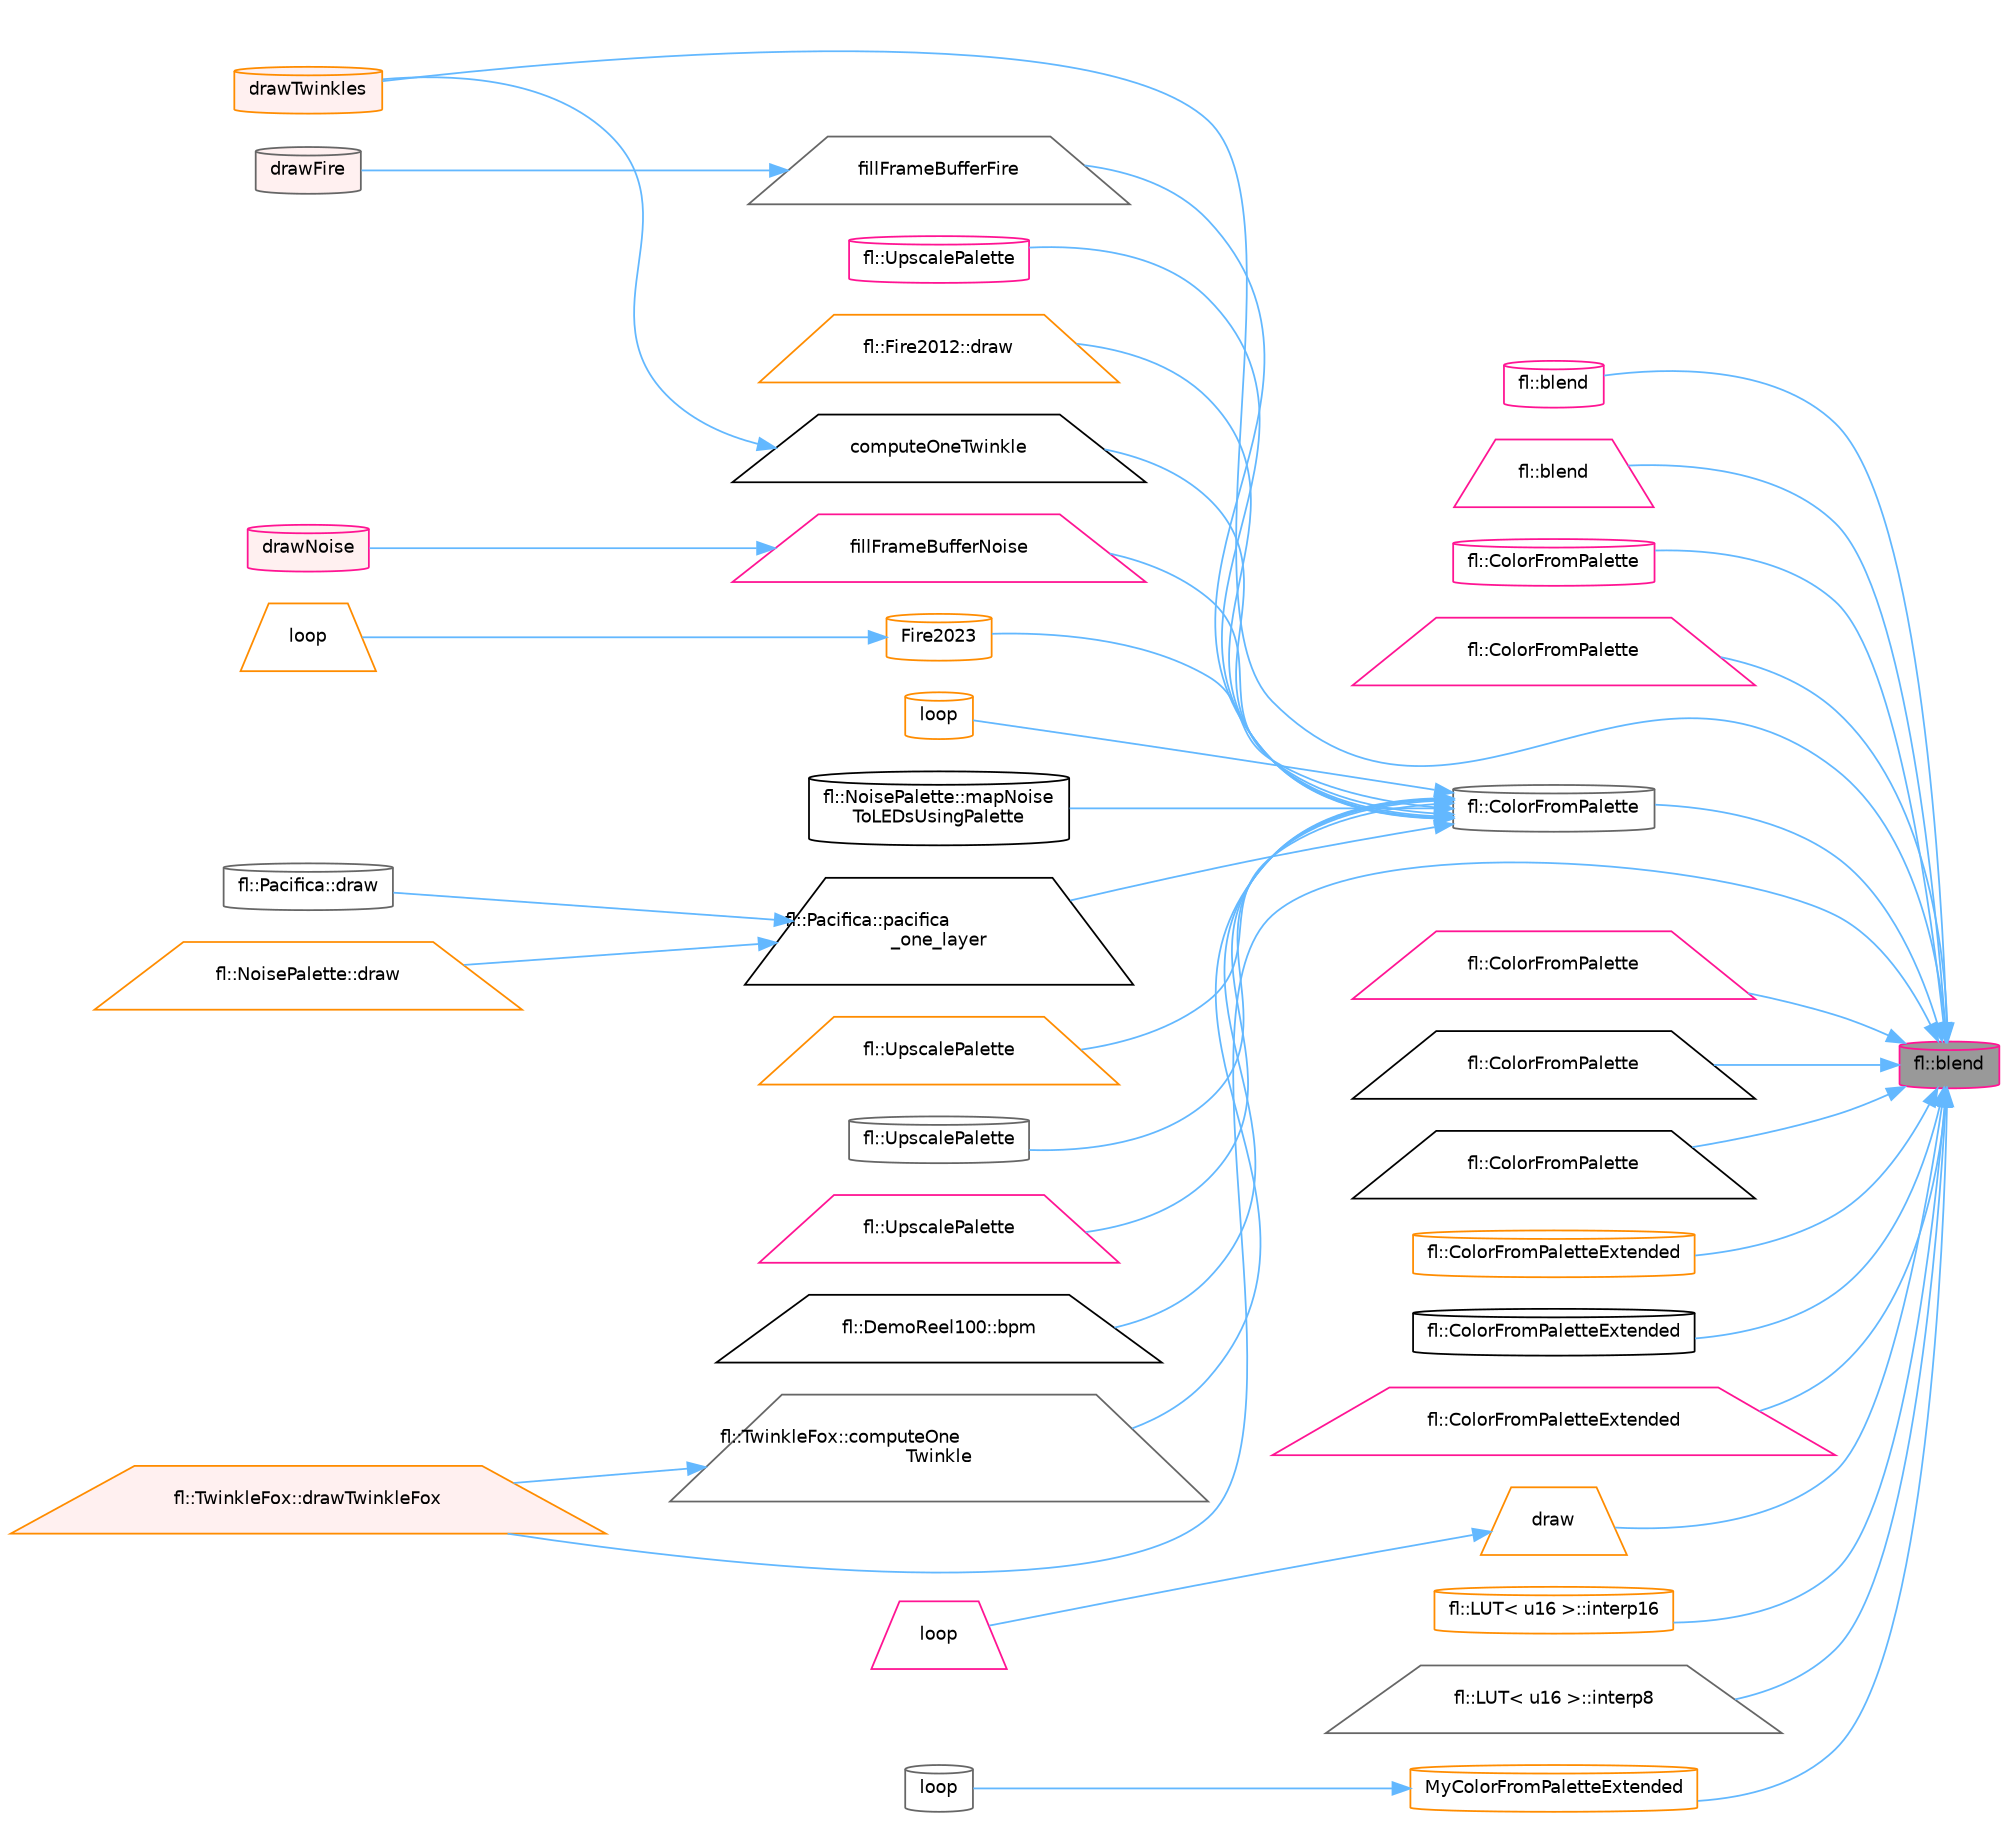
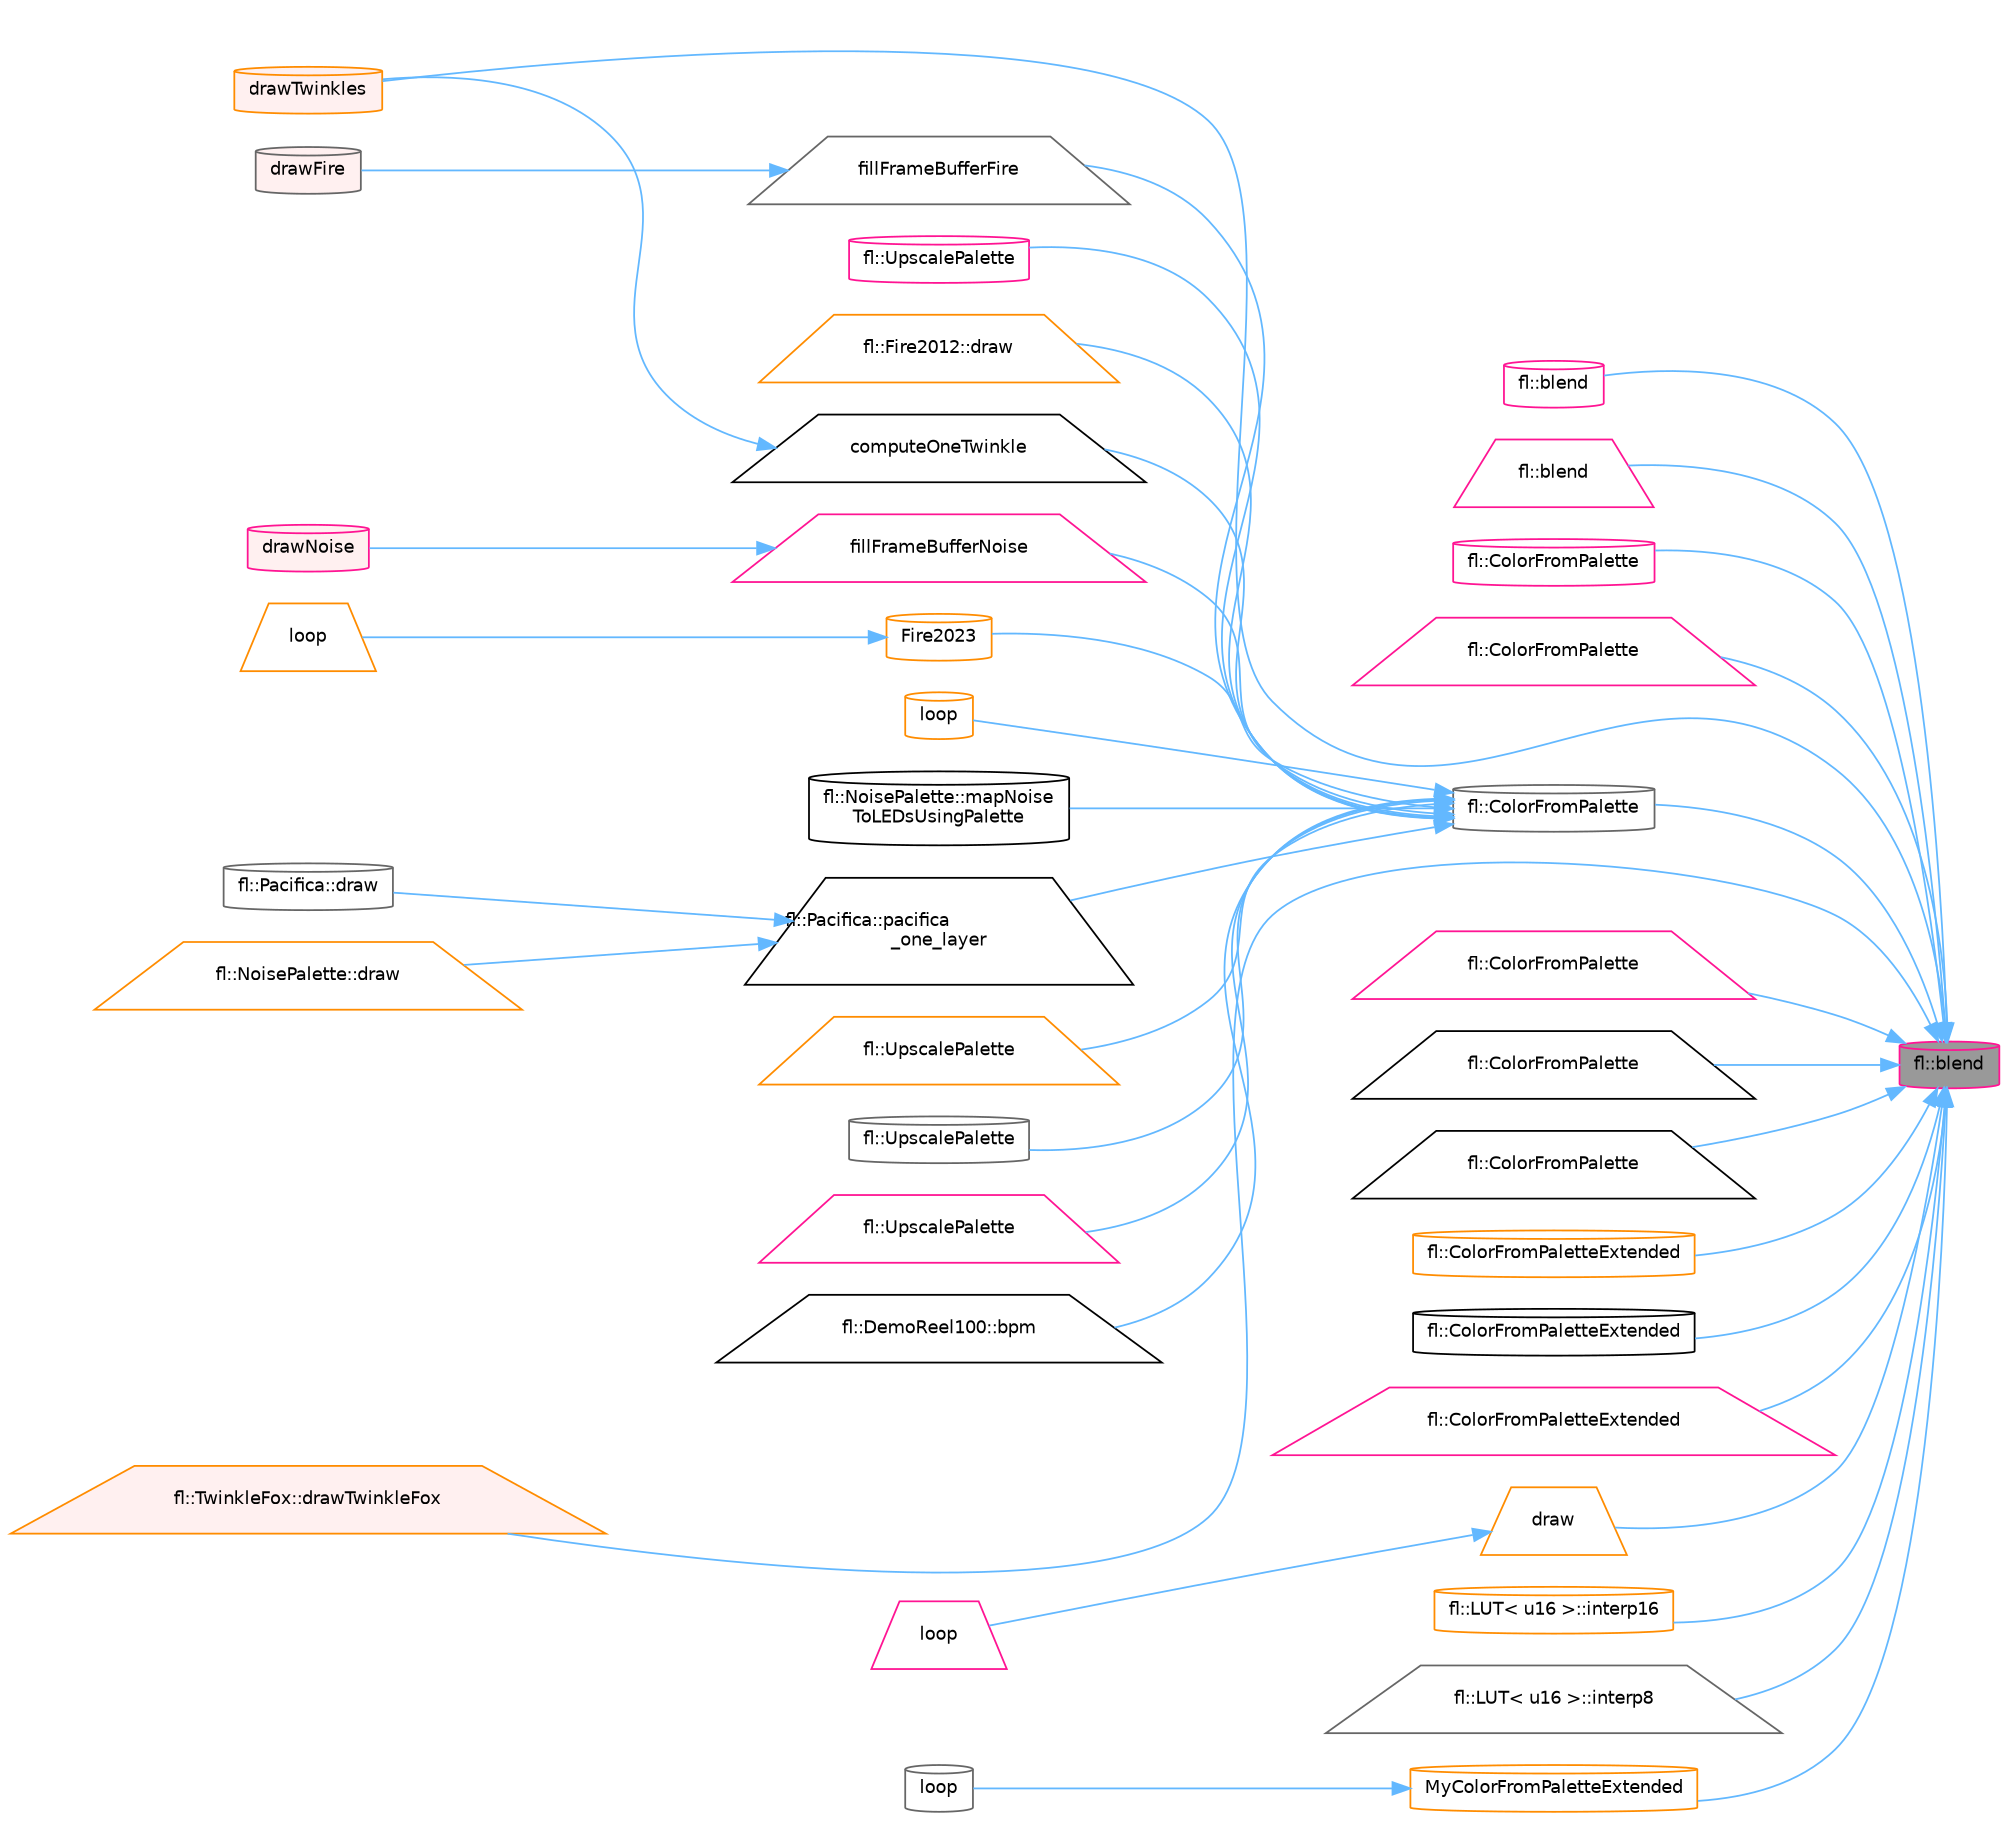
(939, 1448) -> none
